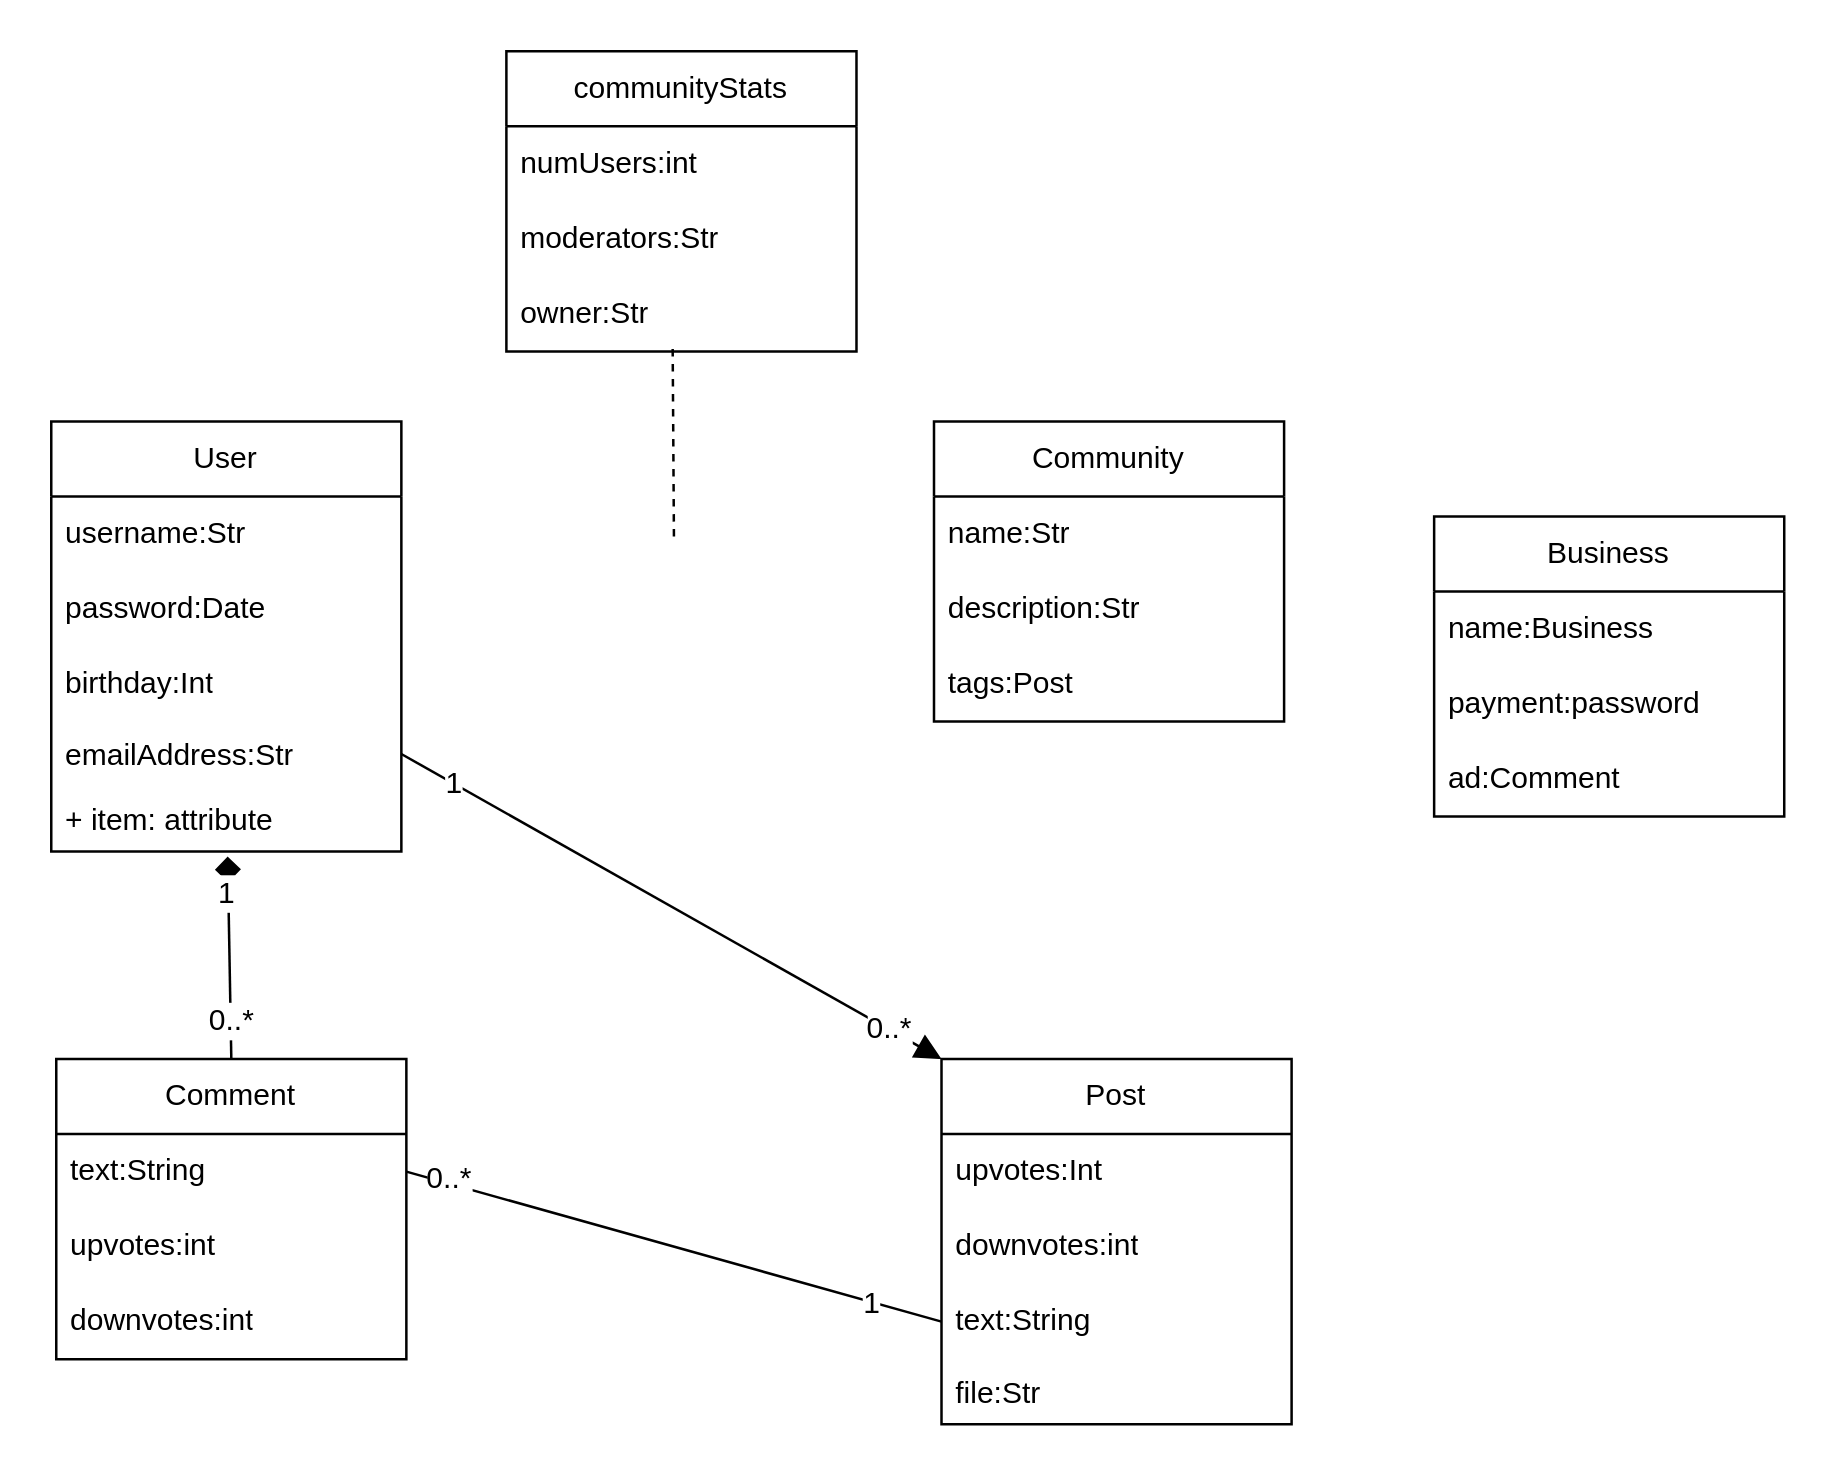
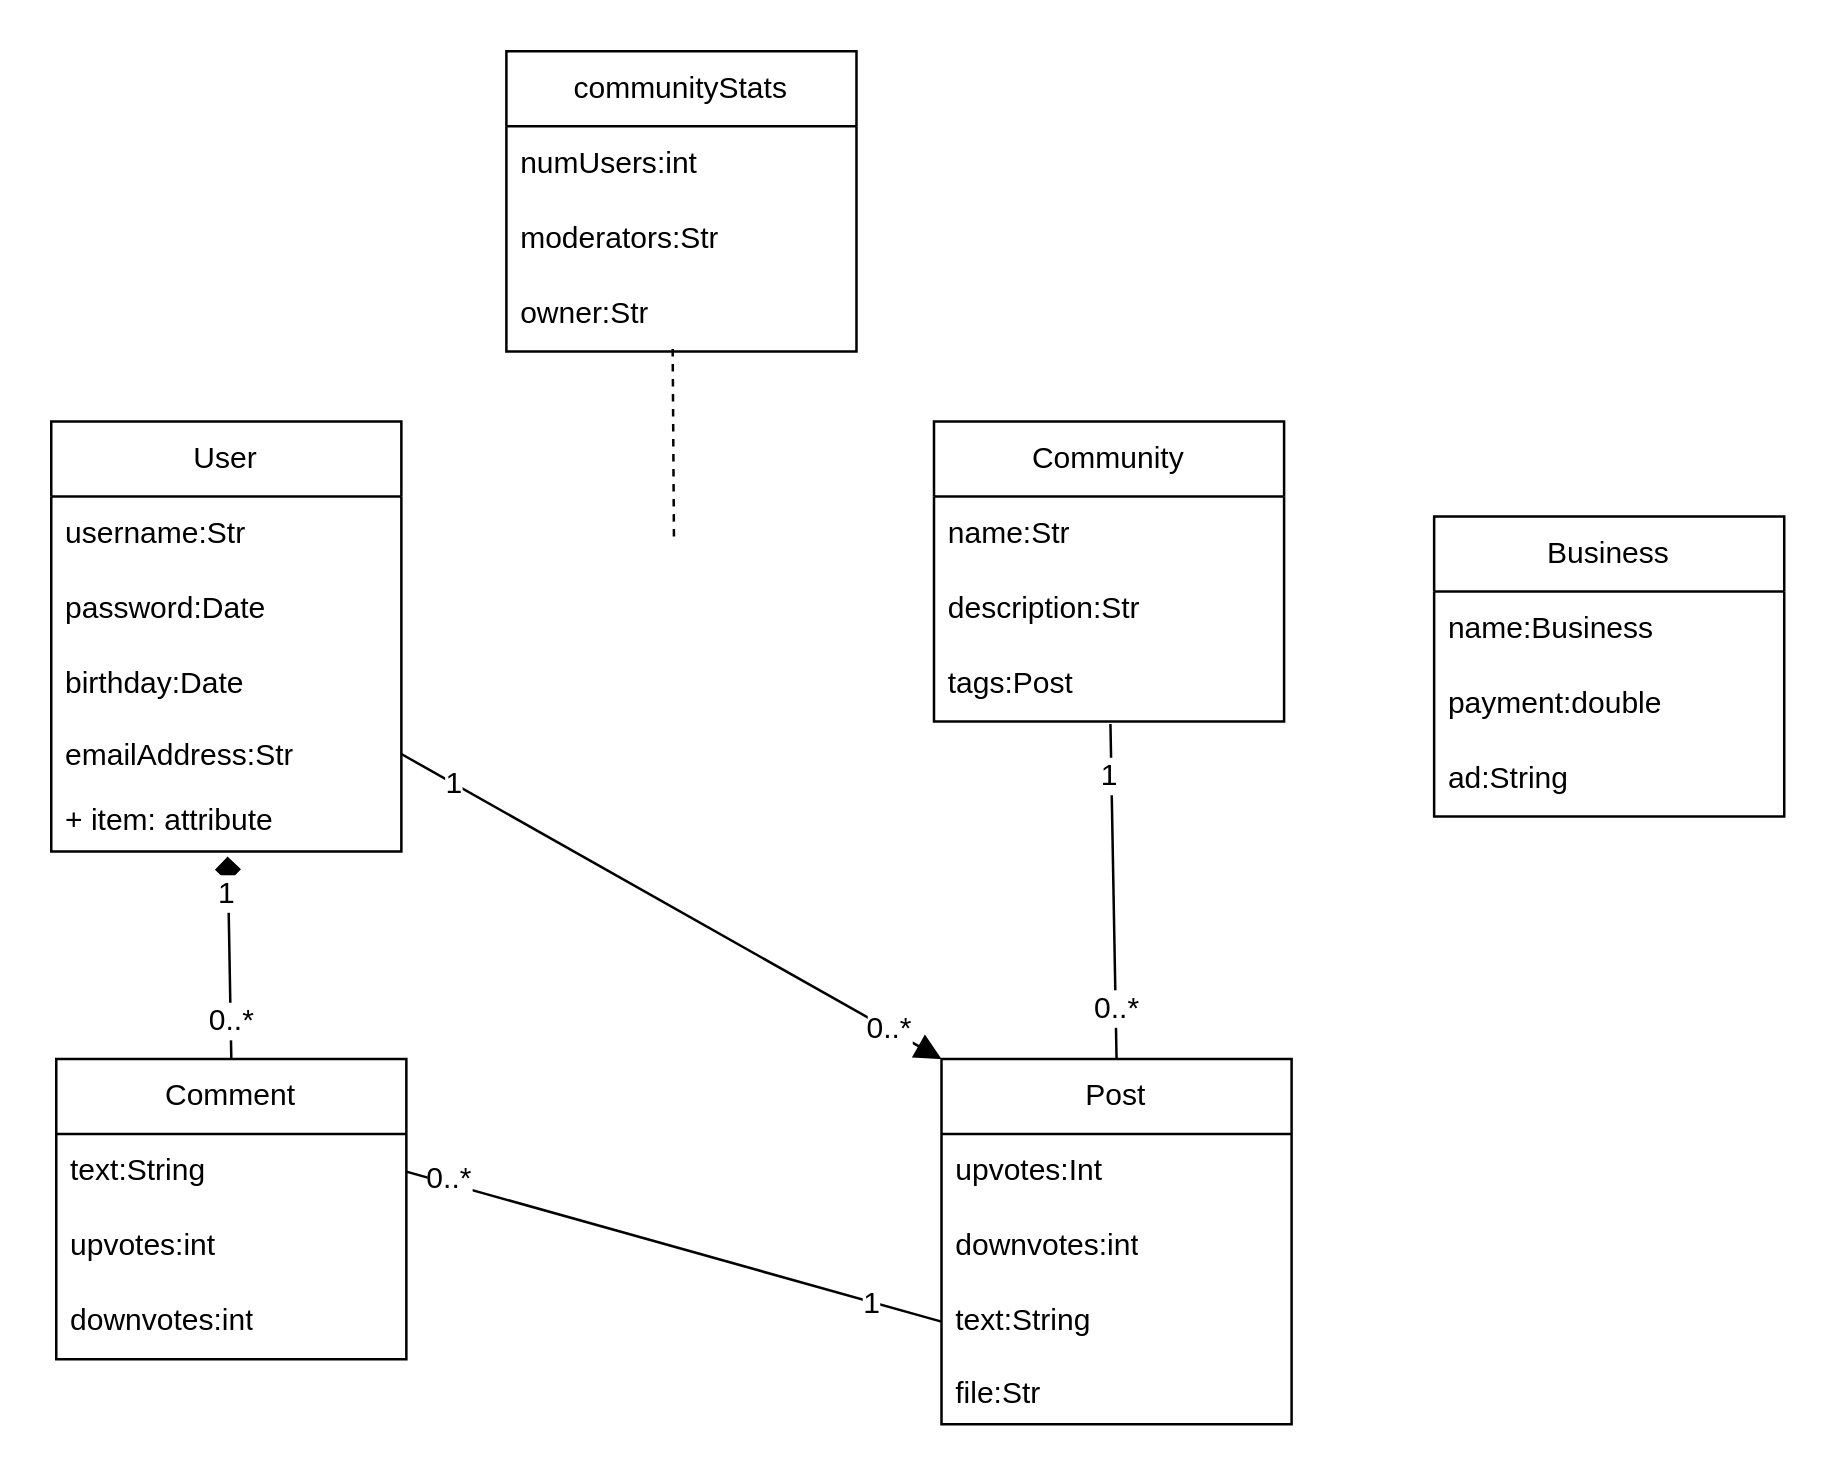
(159, 684) -> (168, 684)
(1579, 704) -> (1559, 704)
(1529, 779) -> (1517, 779)
none -> (1113, 858)
